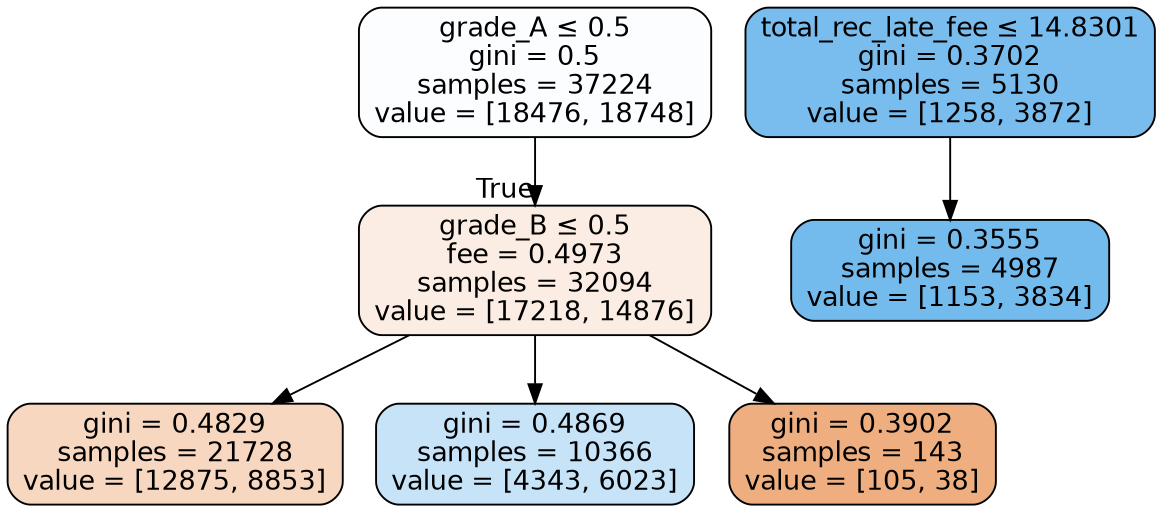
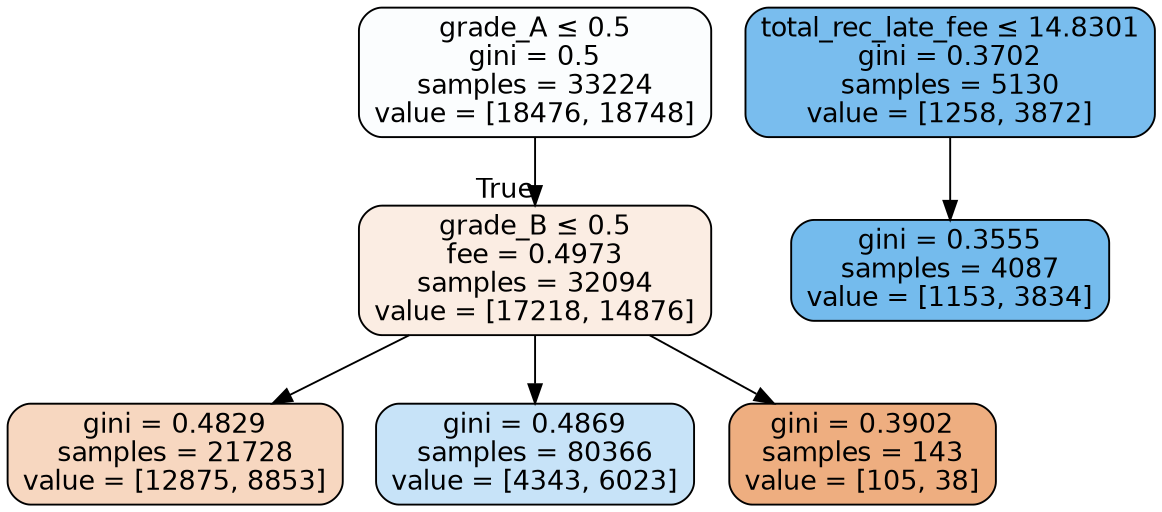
(535, 86) -> (535, 86)
(950, 269) -> (950, 269)
(535, 453) -> (535, 453)
